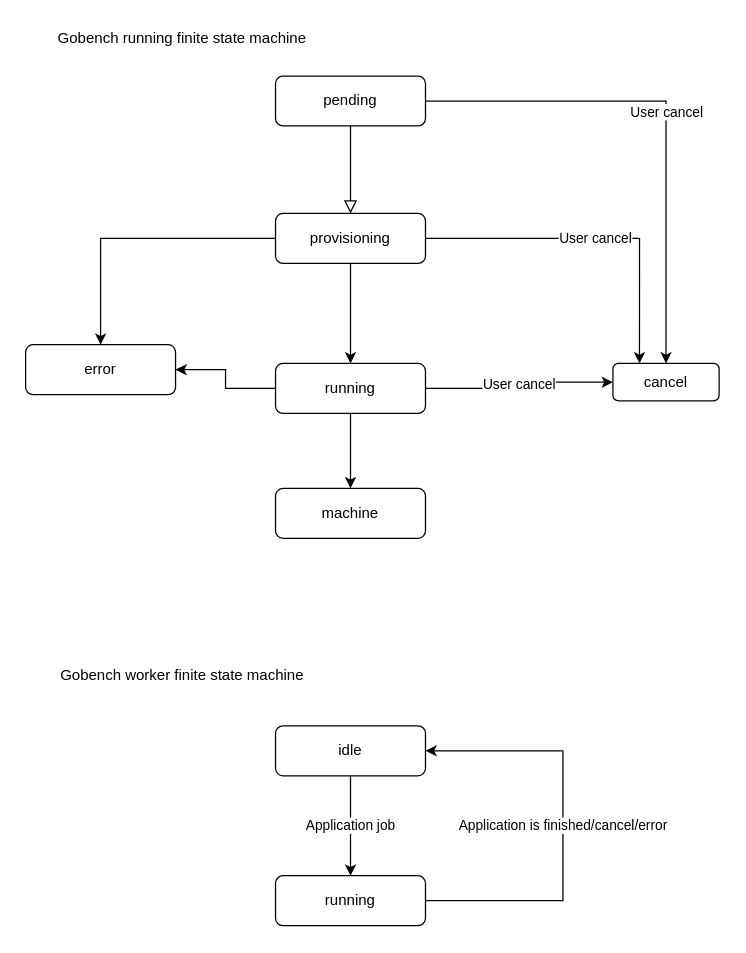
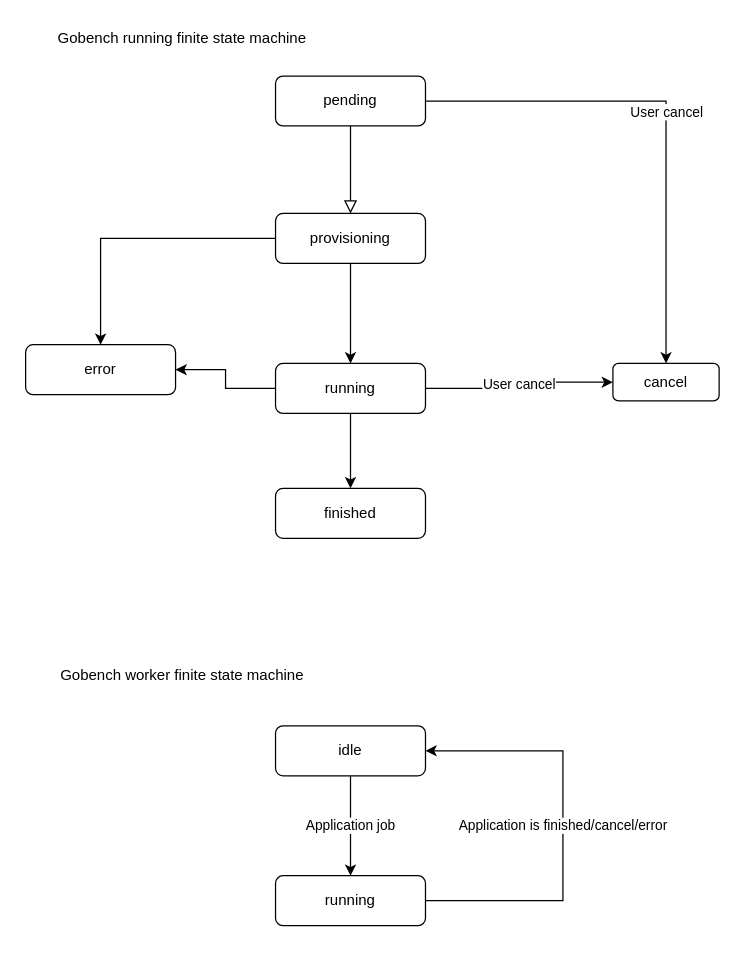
(591, 238) -> none
(351, 513) -> (351, 513)
